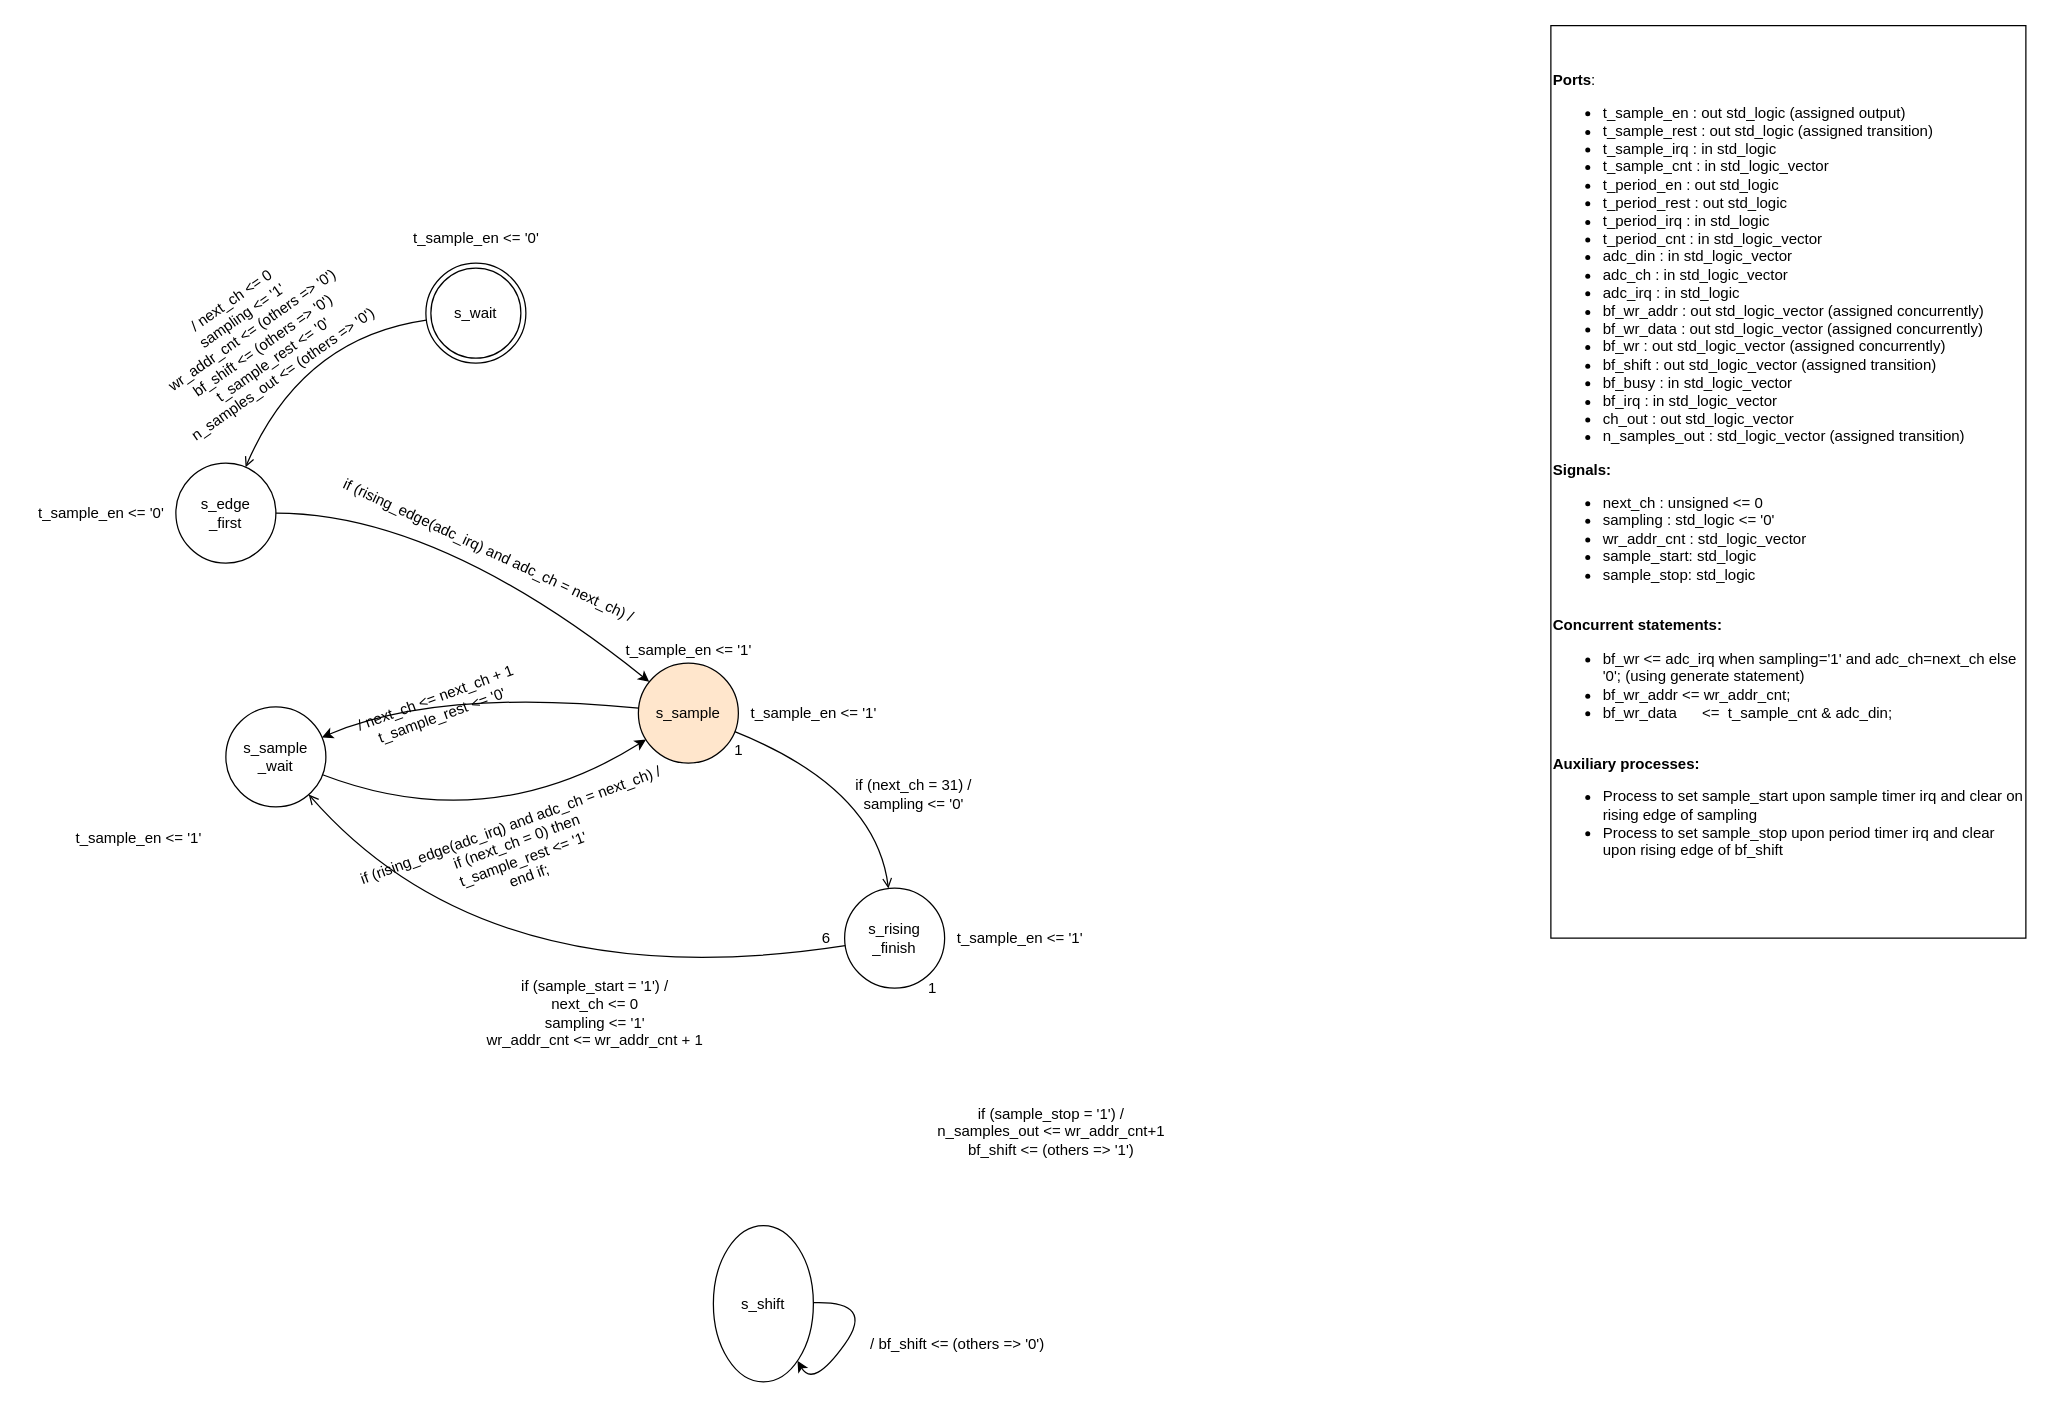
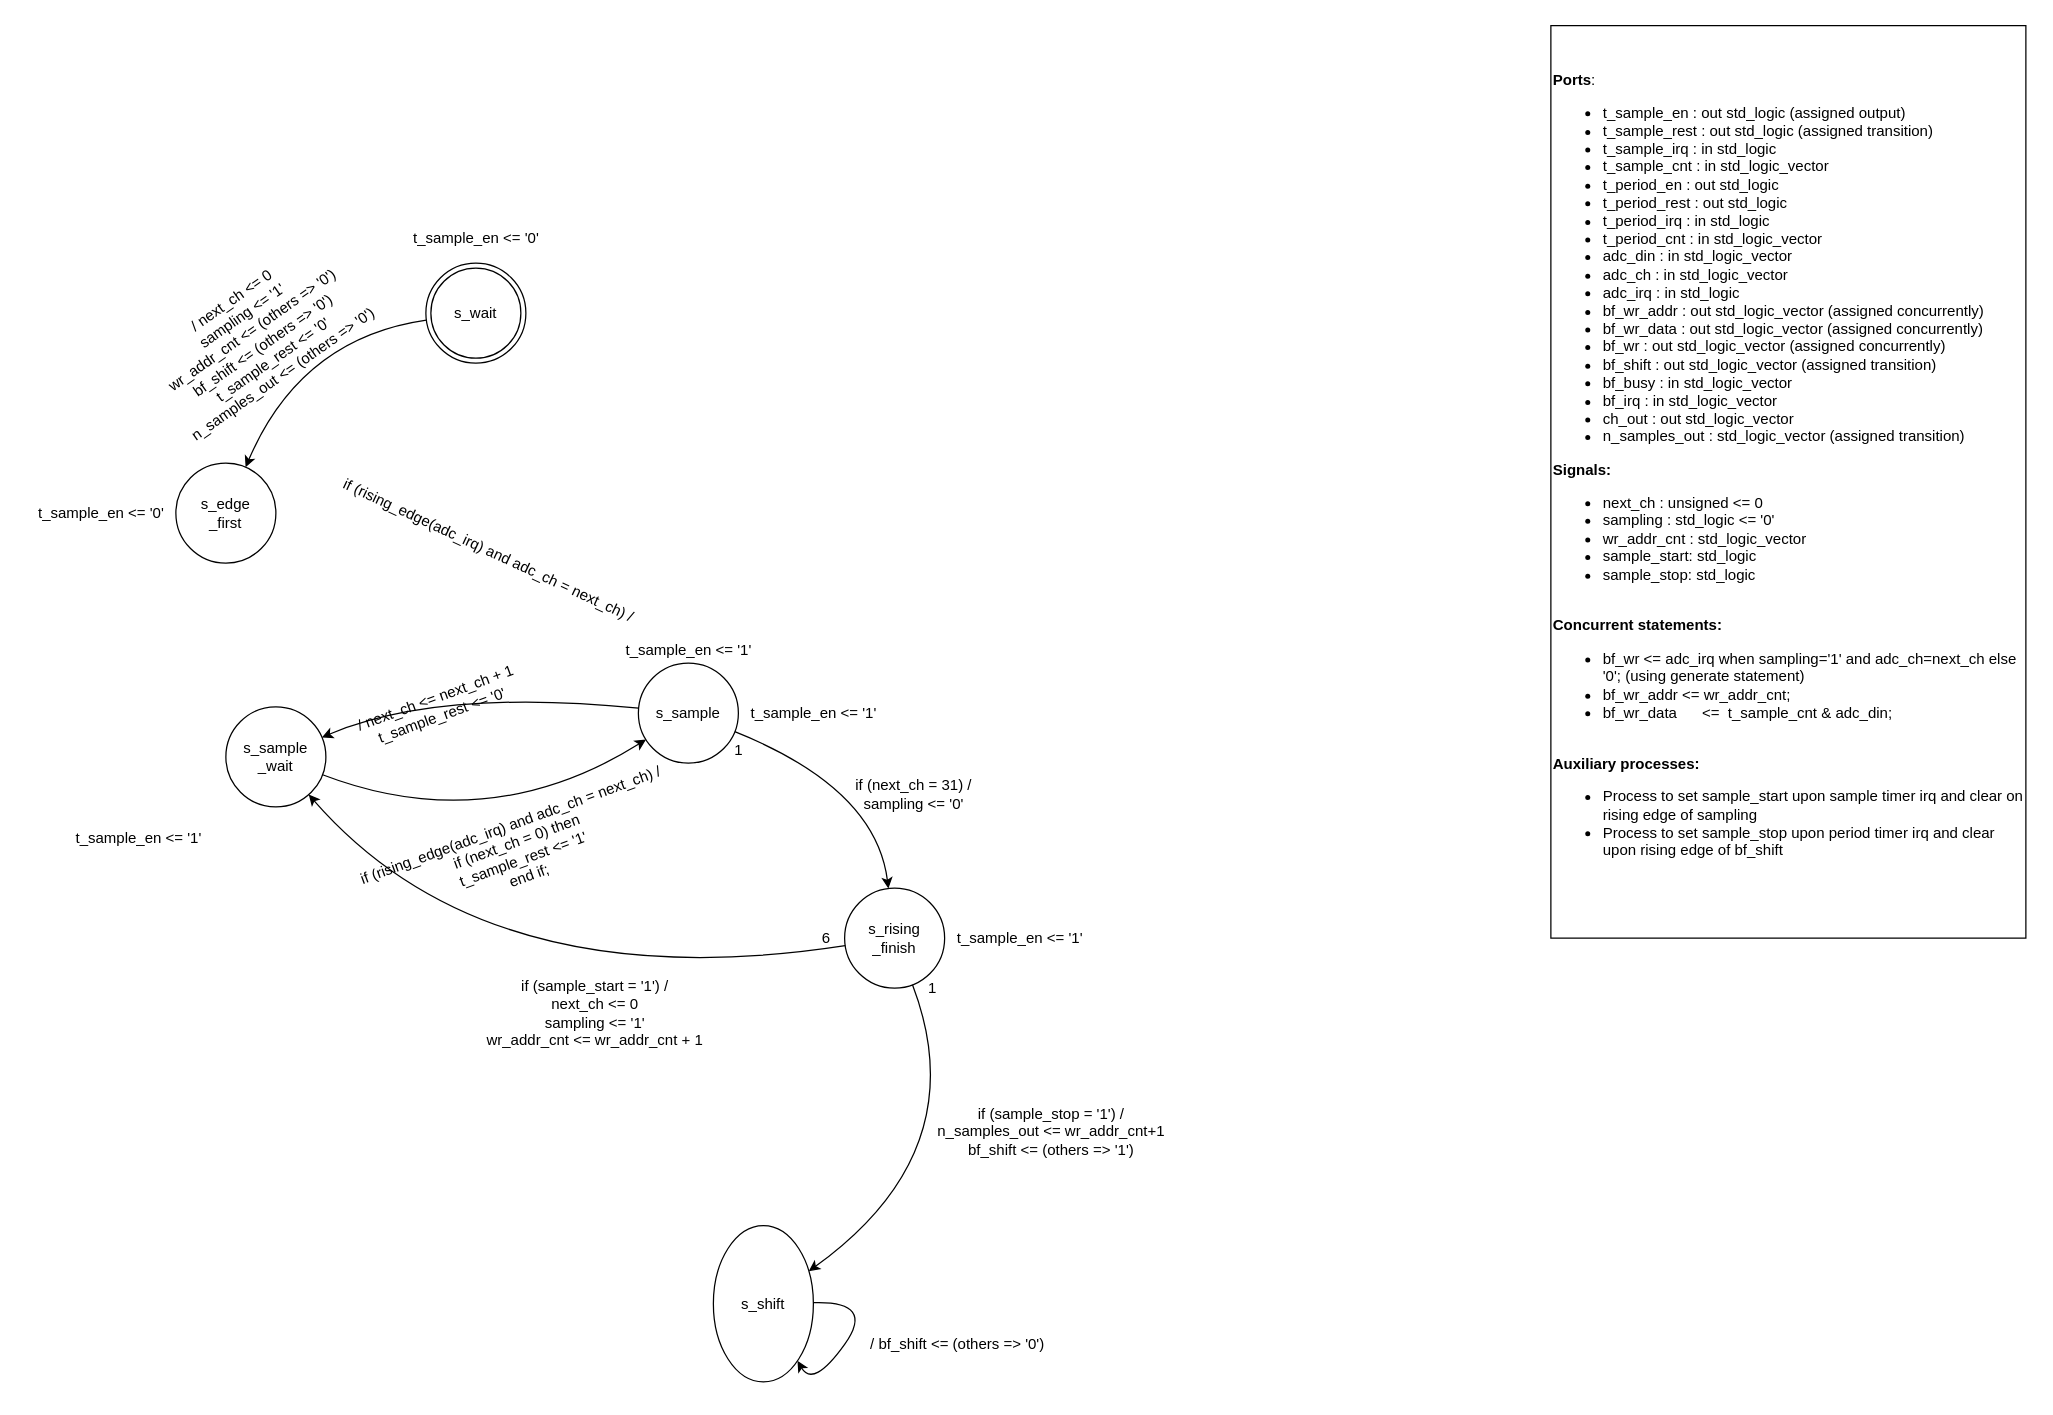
(249, 460) -> (249, 458)
(471, 565) -> none
(688, 713) -> (688, 713)
(313, 800) -> (314, 801)
(887, 881) -> (887, 879)
none -> (917, 1144)
